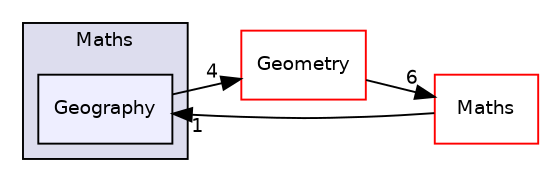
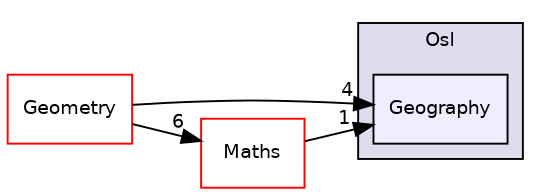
(105, 41) -> (441, 41)
(200, 88) -> (243, 101)
